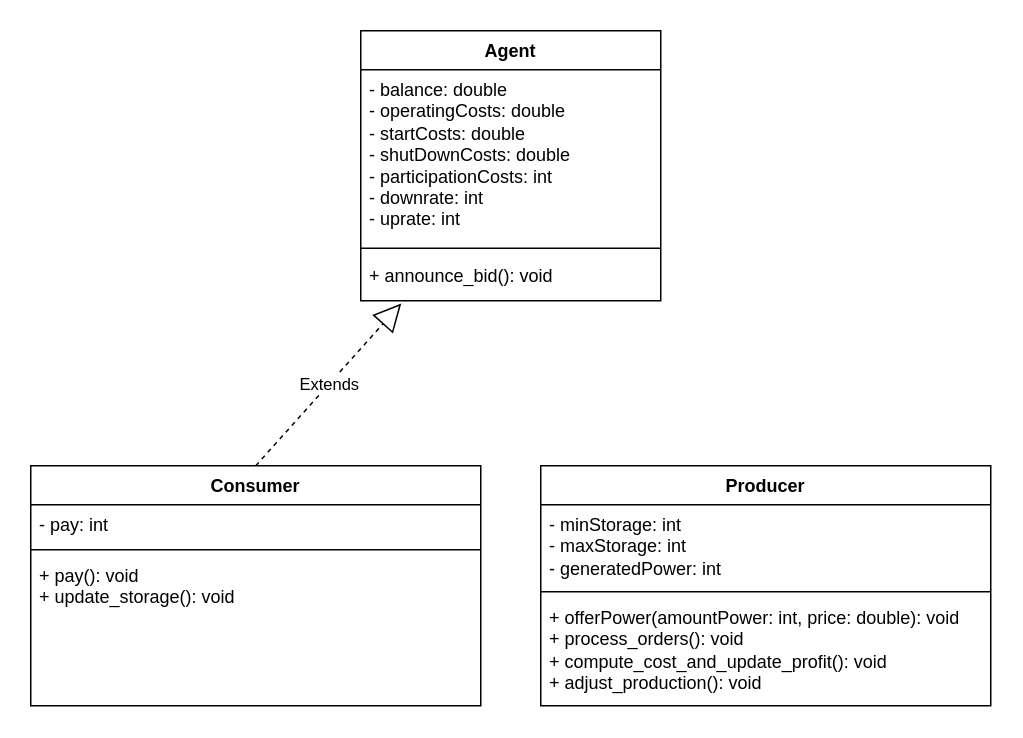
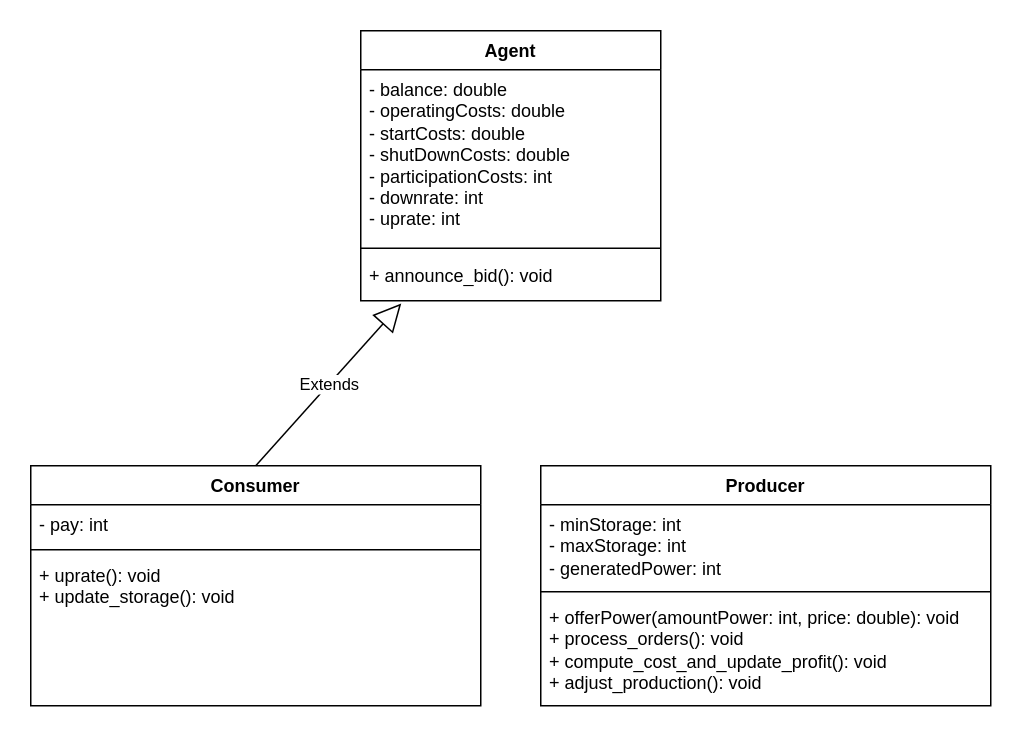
(289, 429) -> (289, 429)
(151, 588) -> (151, 588)
